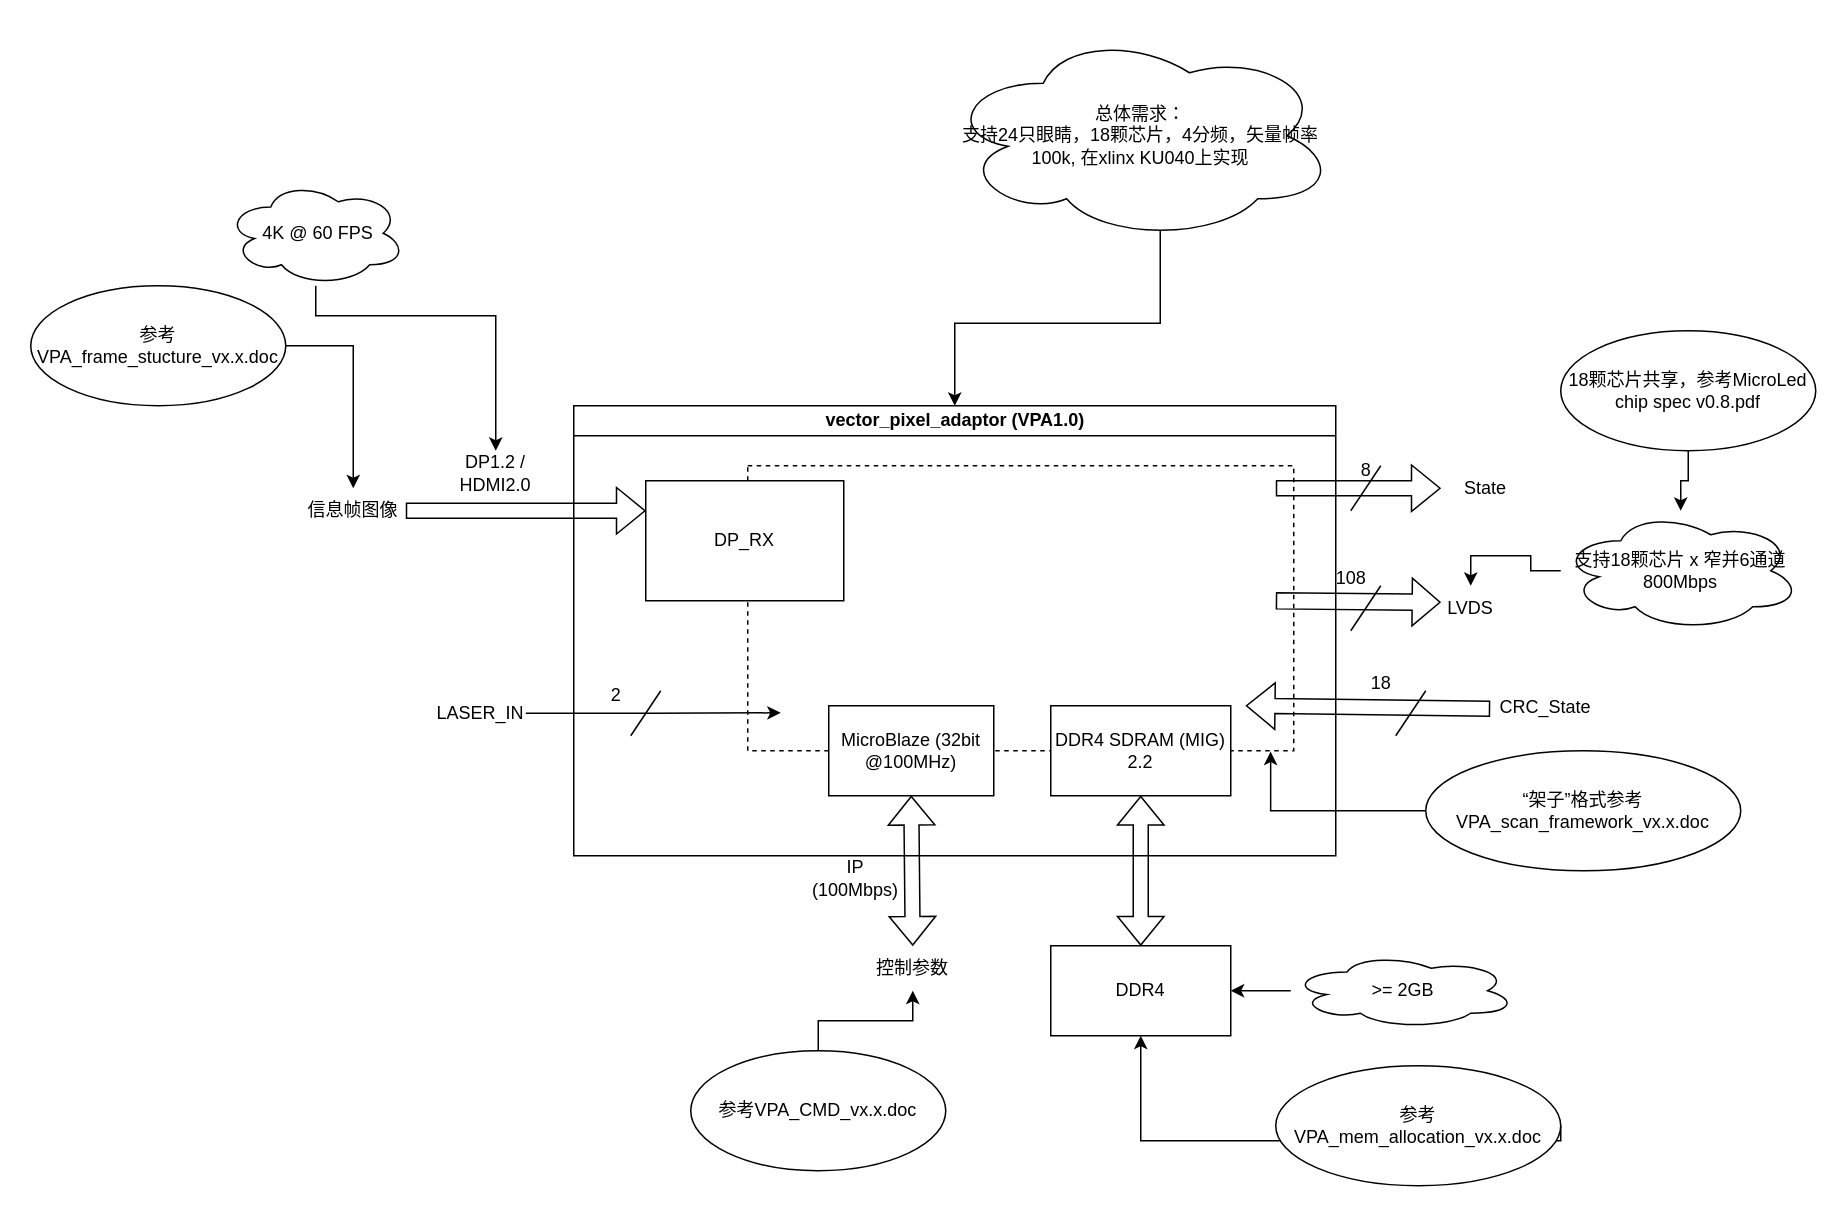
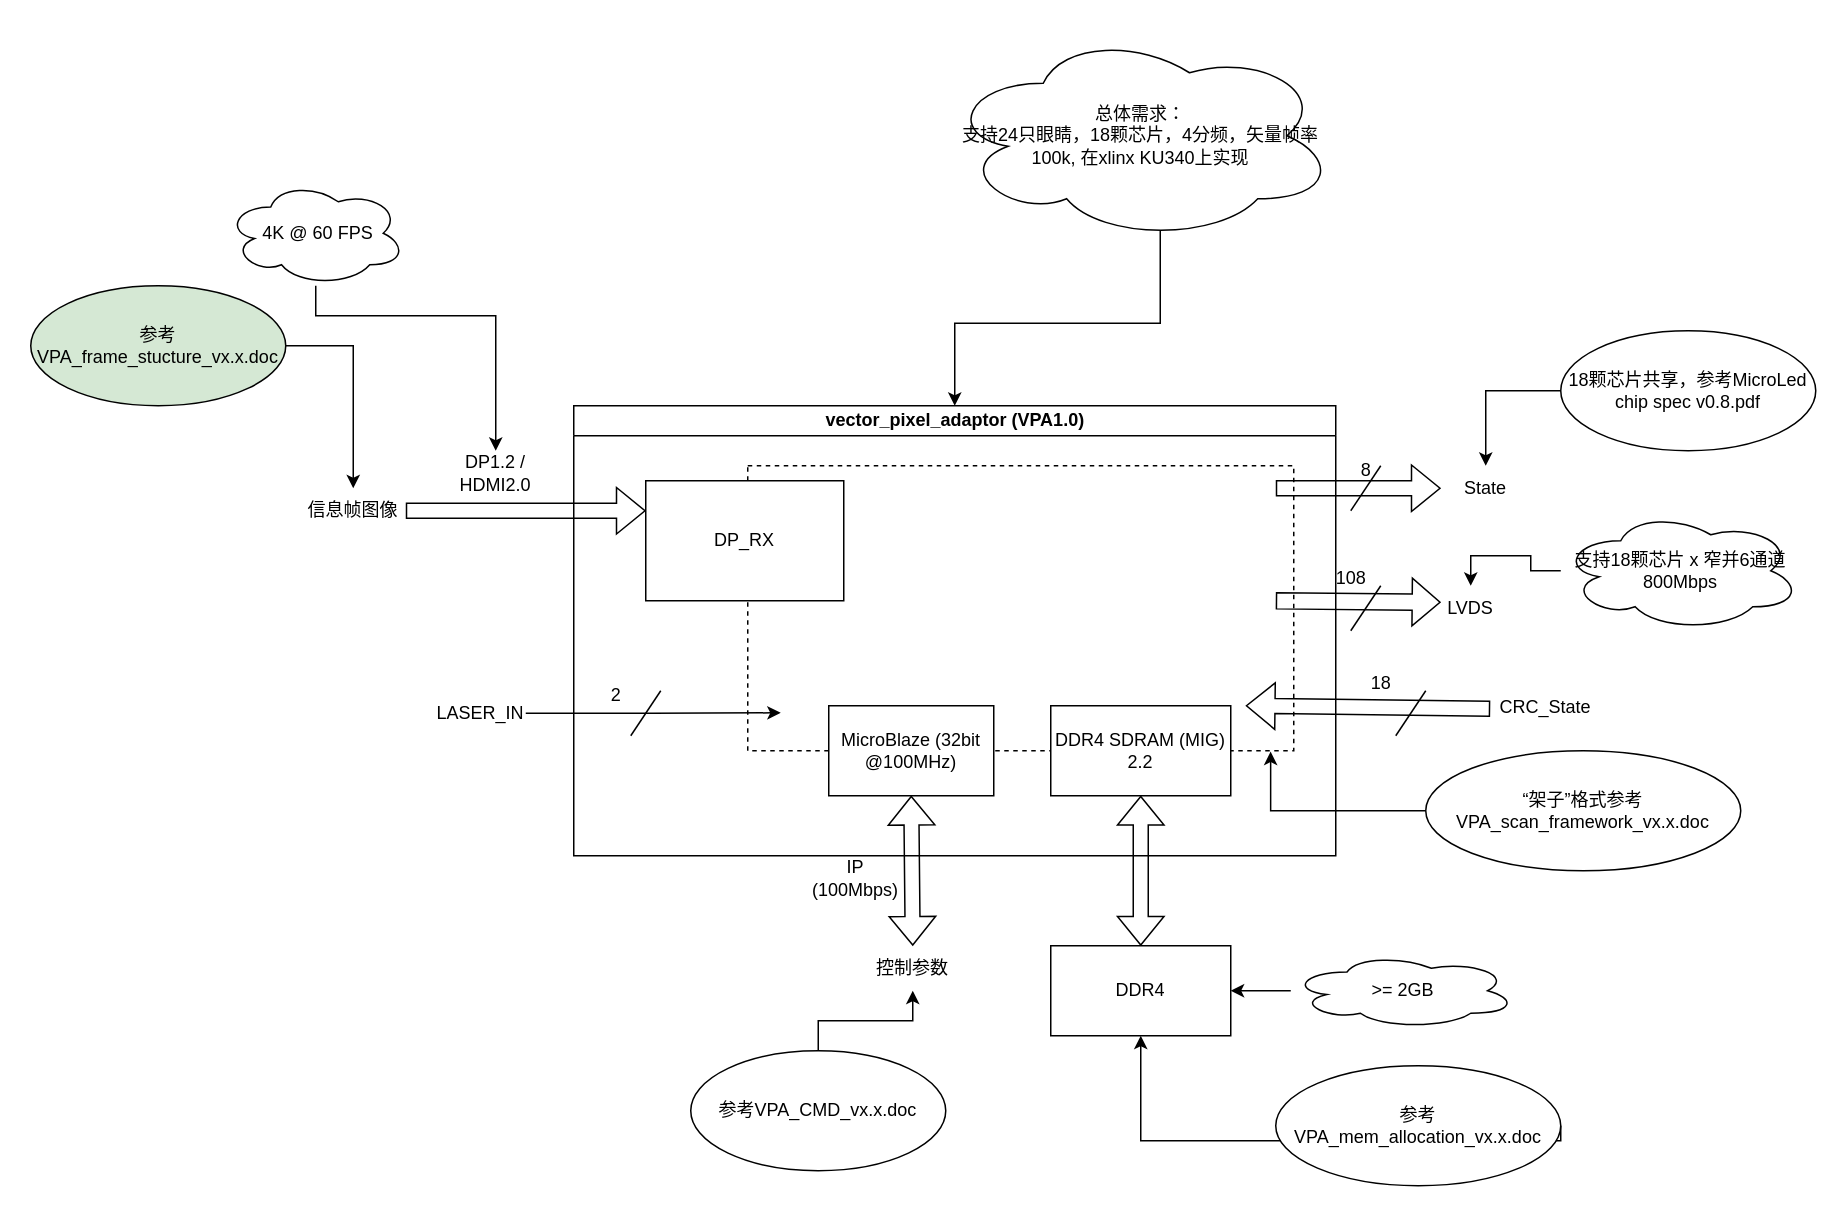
(1141, 136) -> (1141, 136)
(158, 346) -> (158, 346)
(1688, 479) -> (1491, 391)
